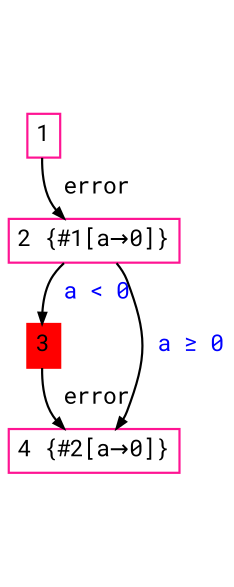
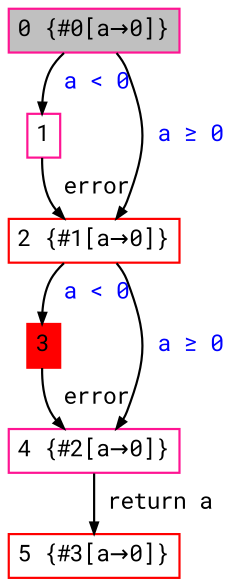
none -> (94, 31)
(94, 241) -> (94, 241)
none -> (94, 556)
